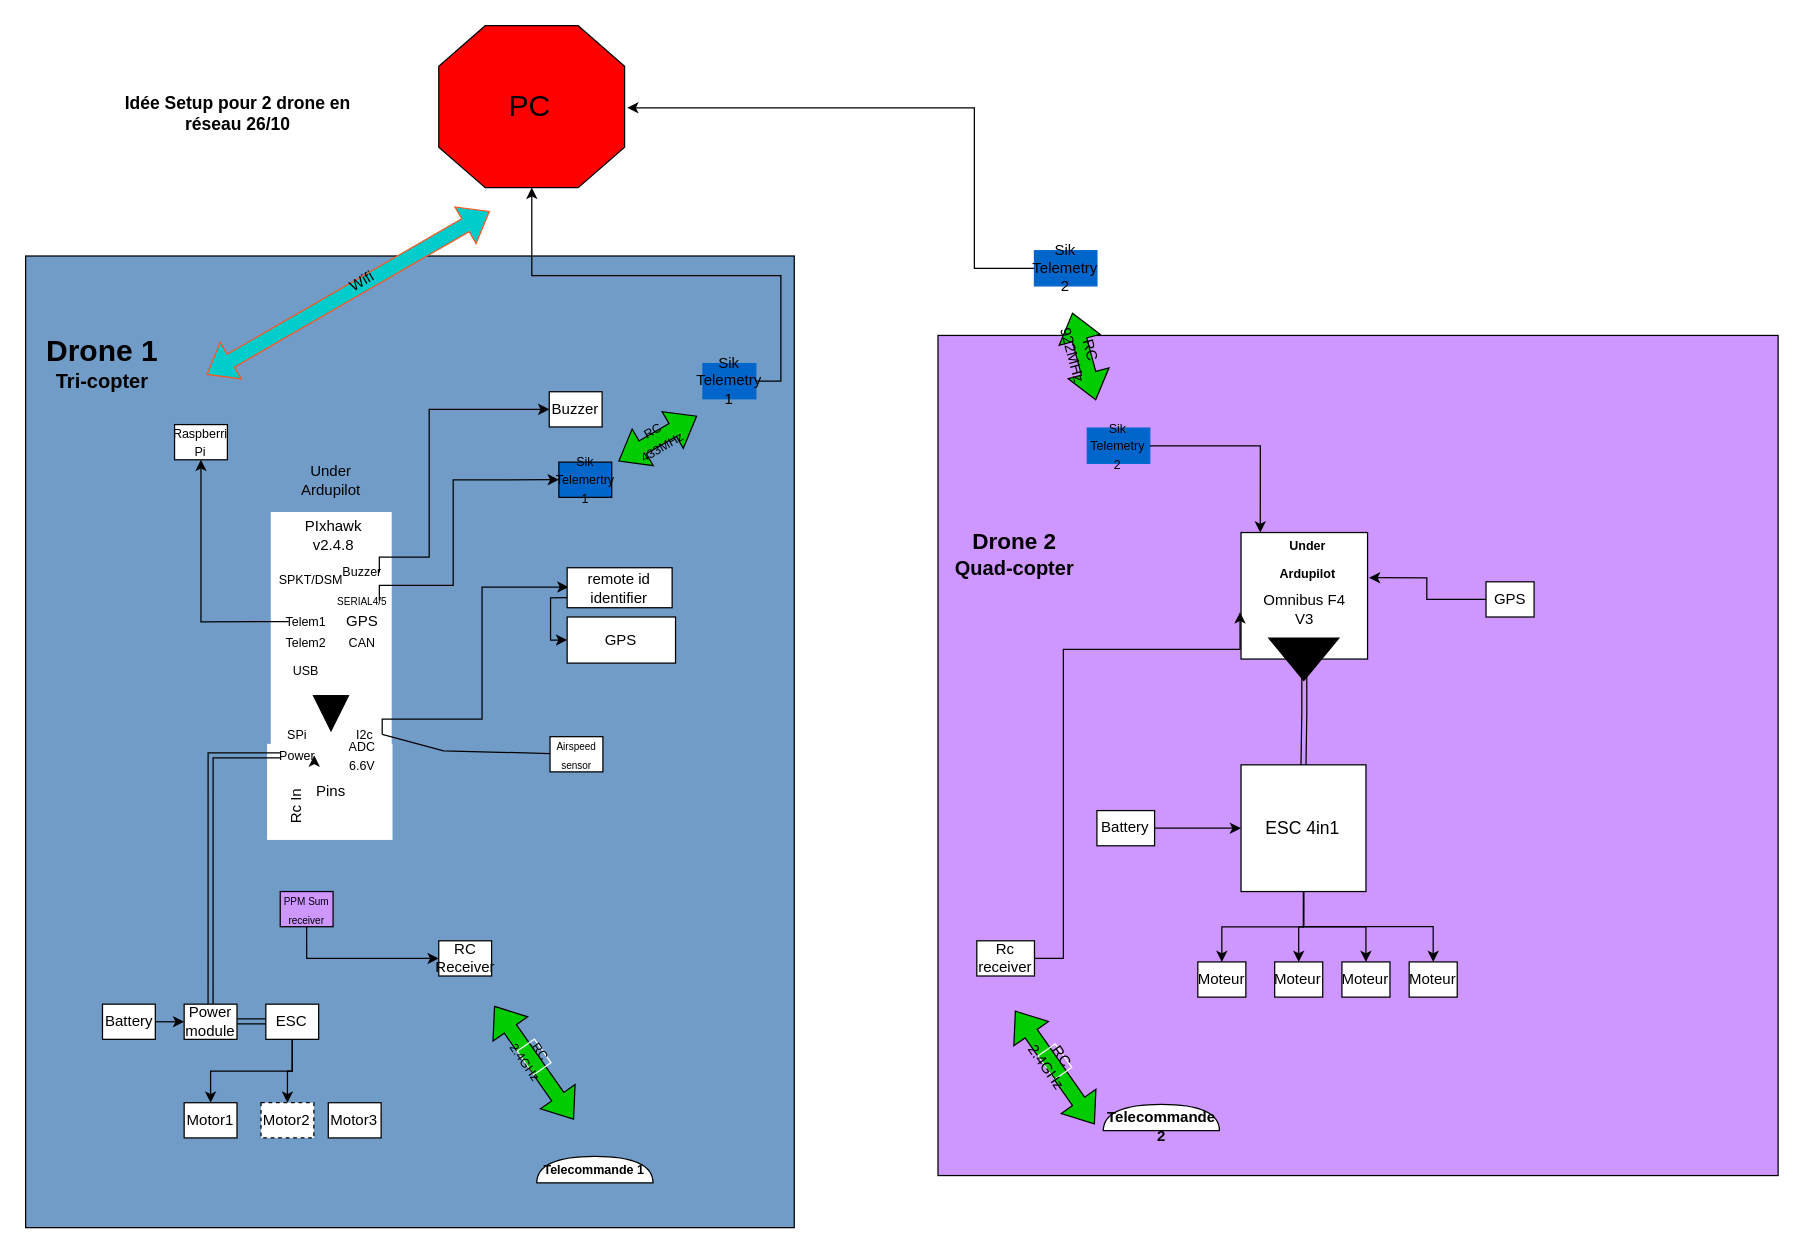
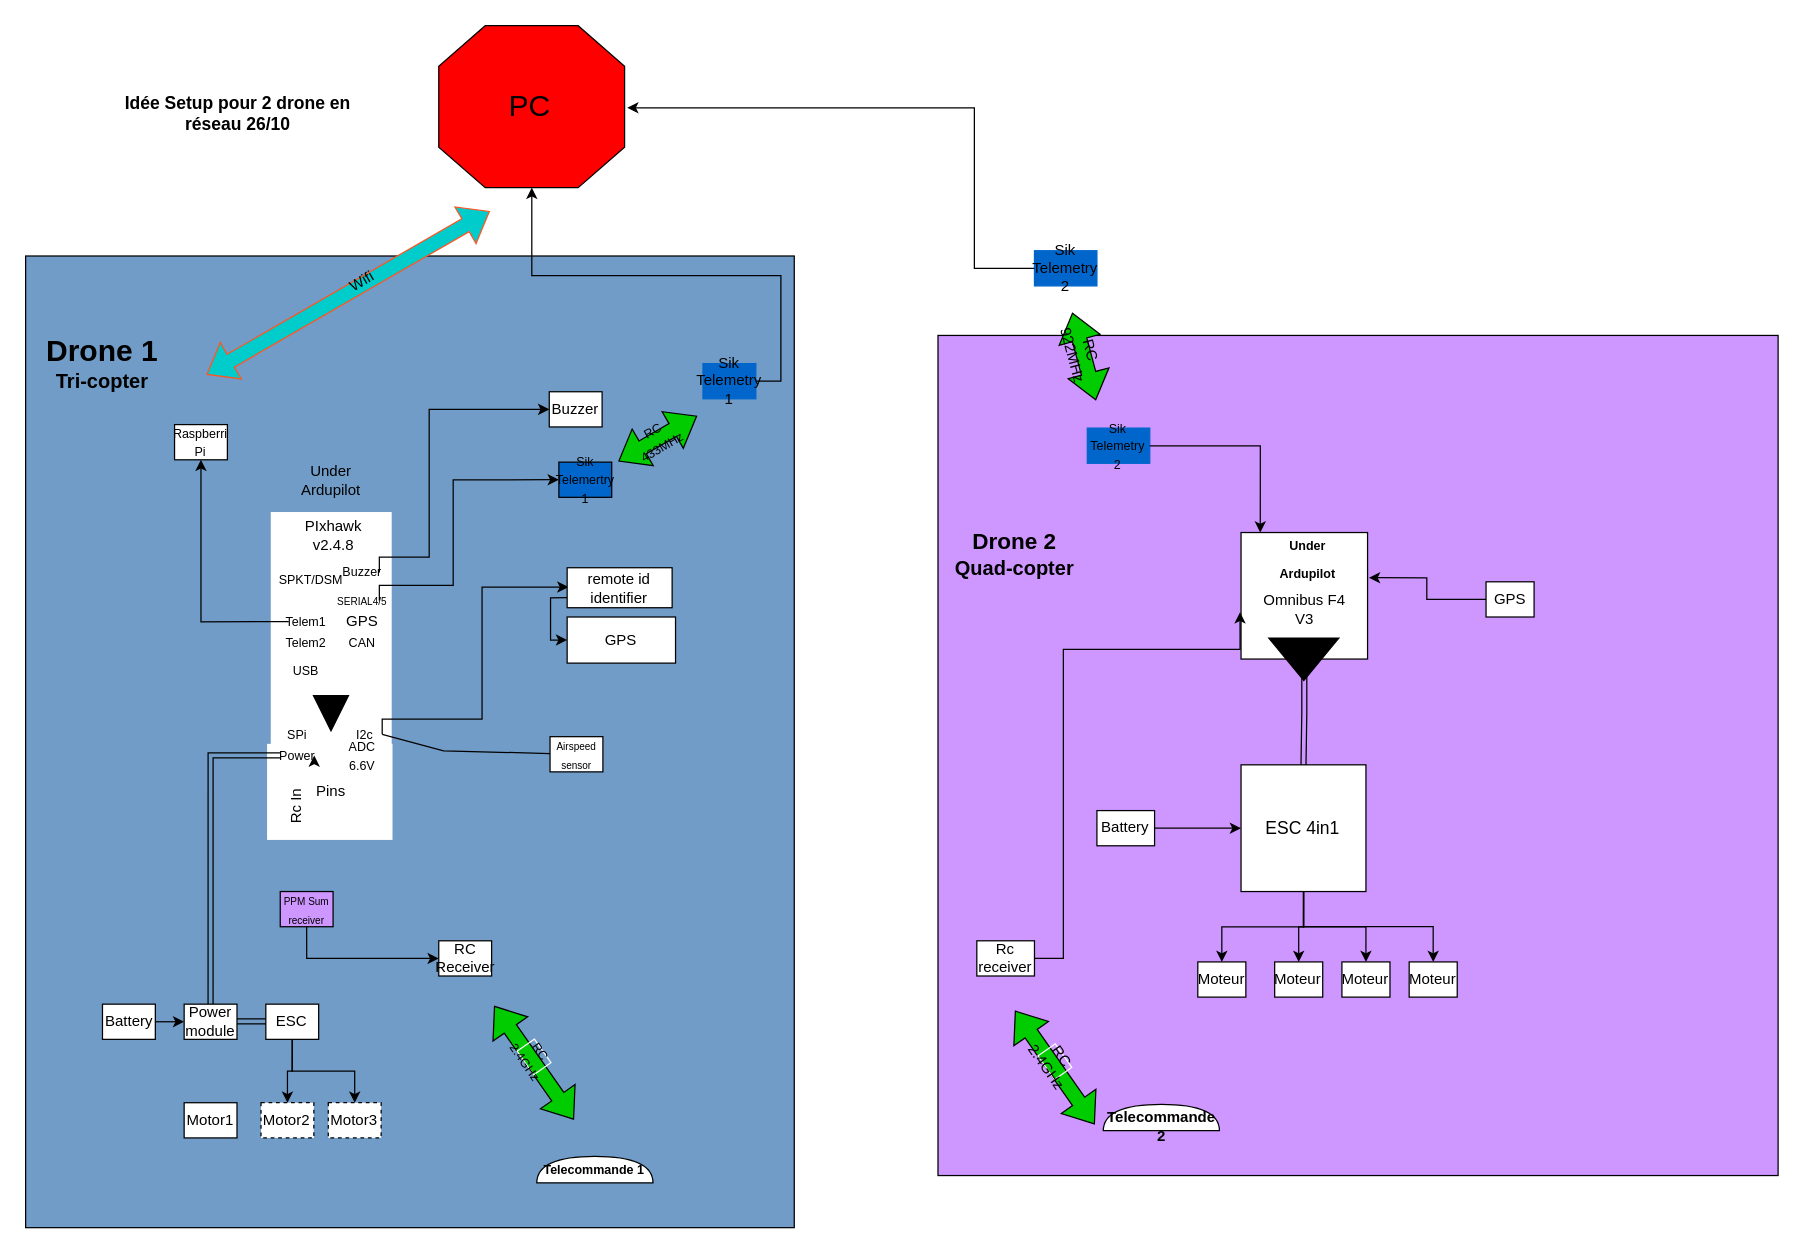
(237, 1071) -> (337, 1071)
(355, 1120) -> (355, 1120)
